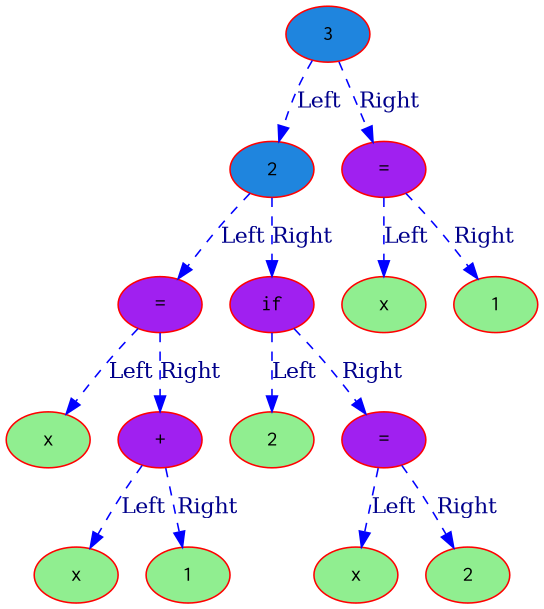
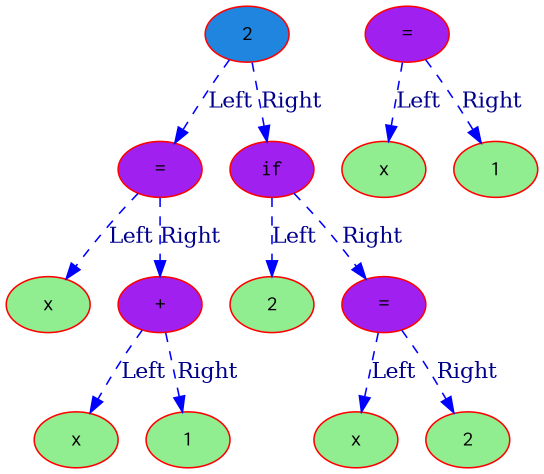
(328, 34) -> none
